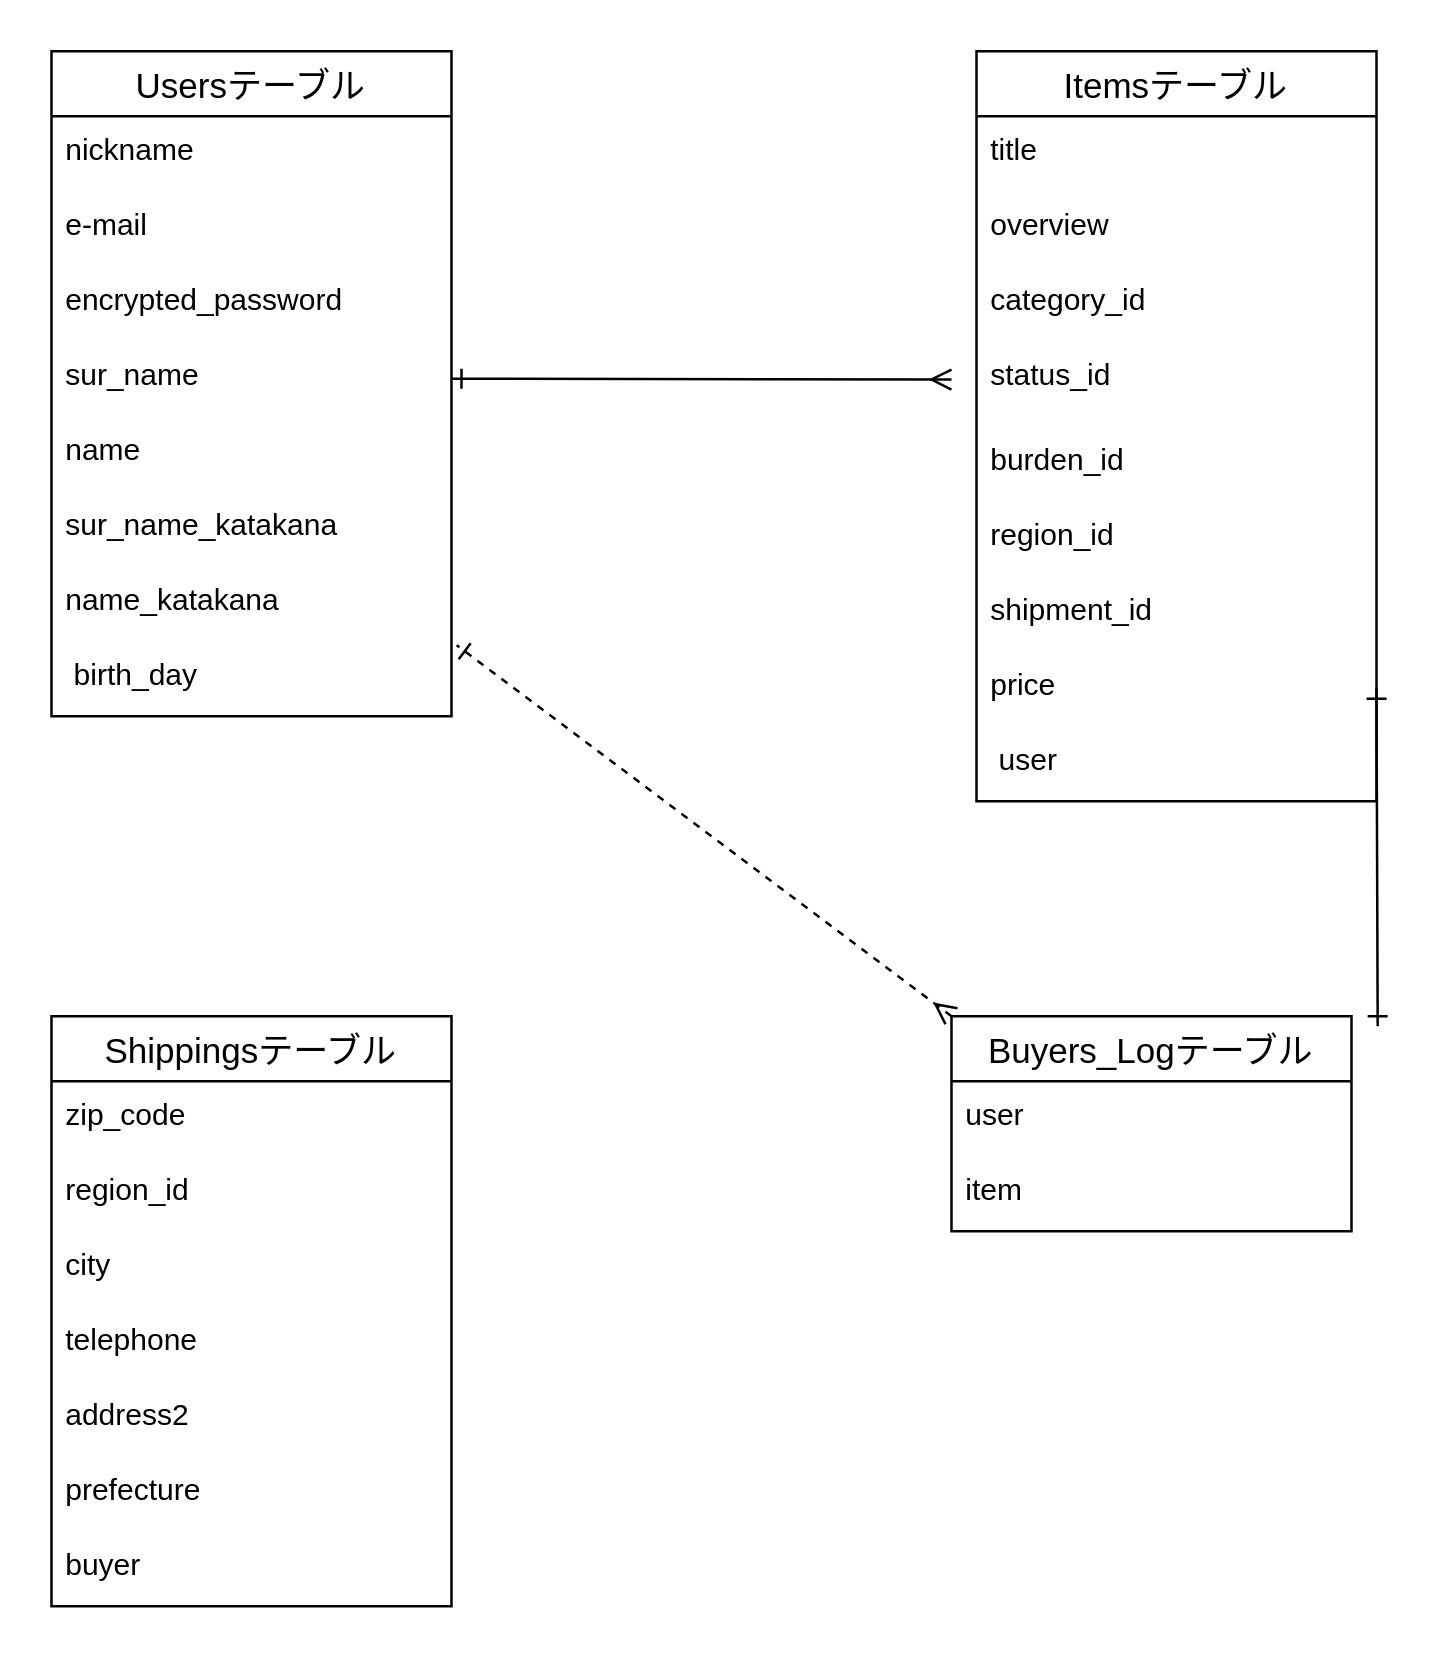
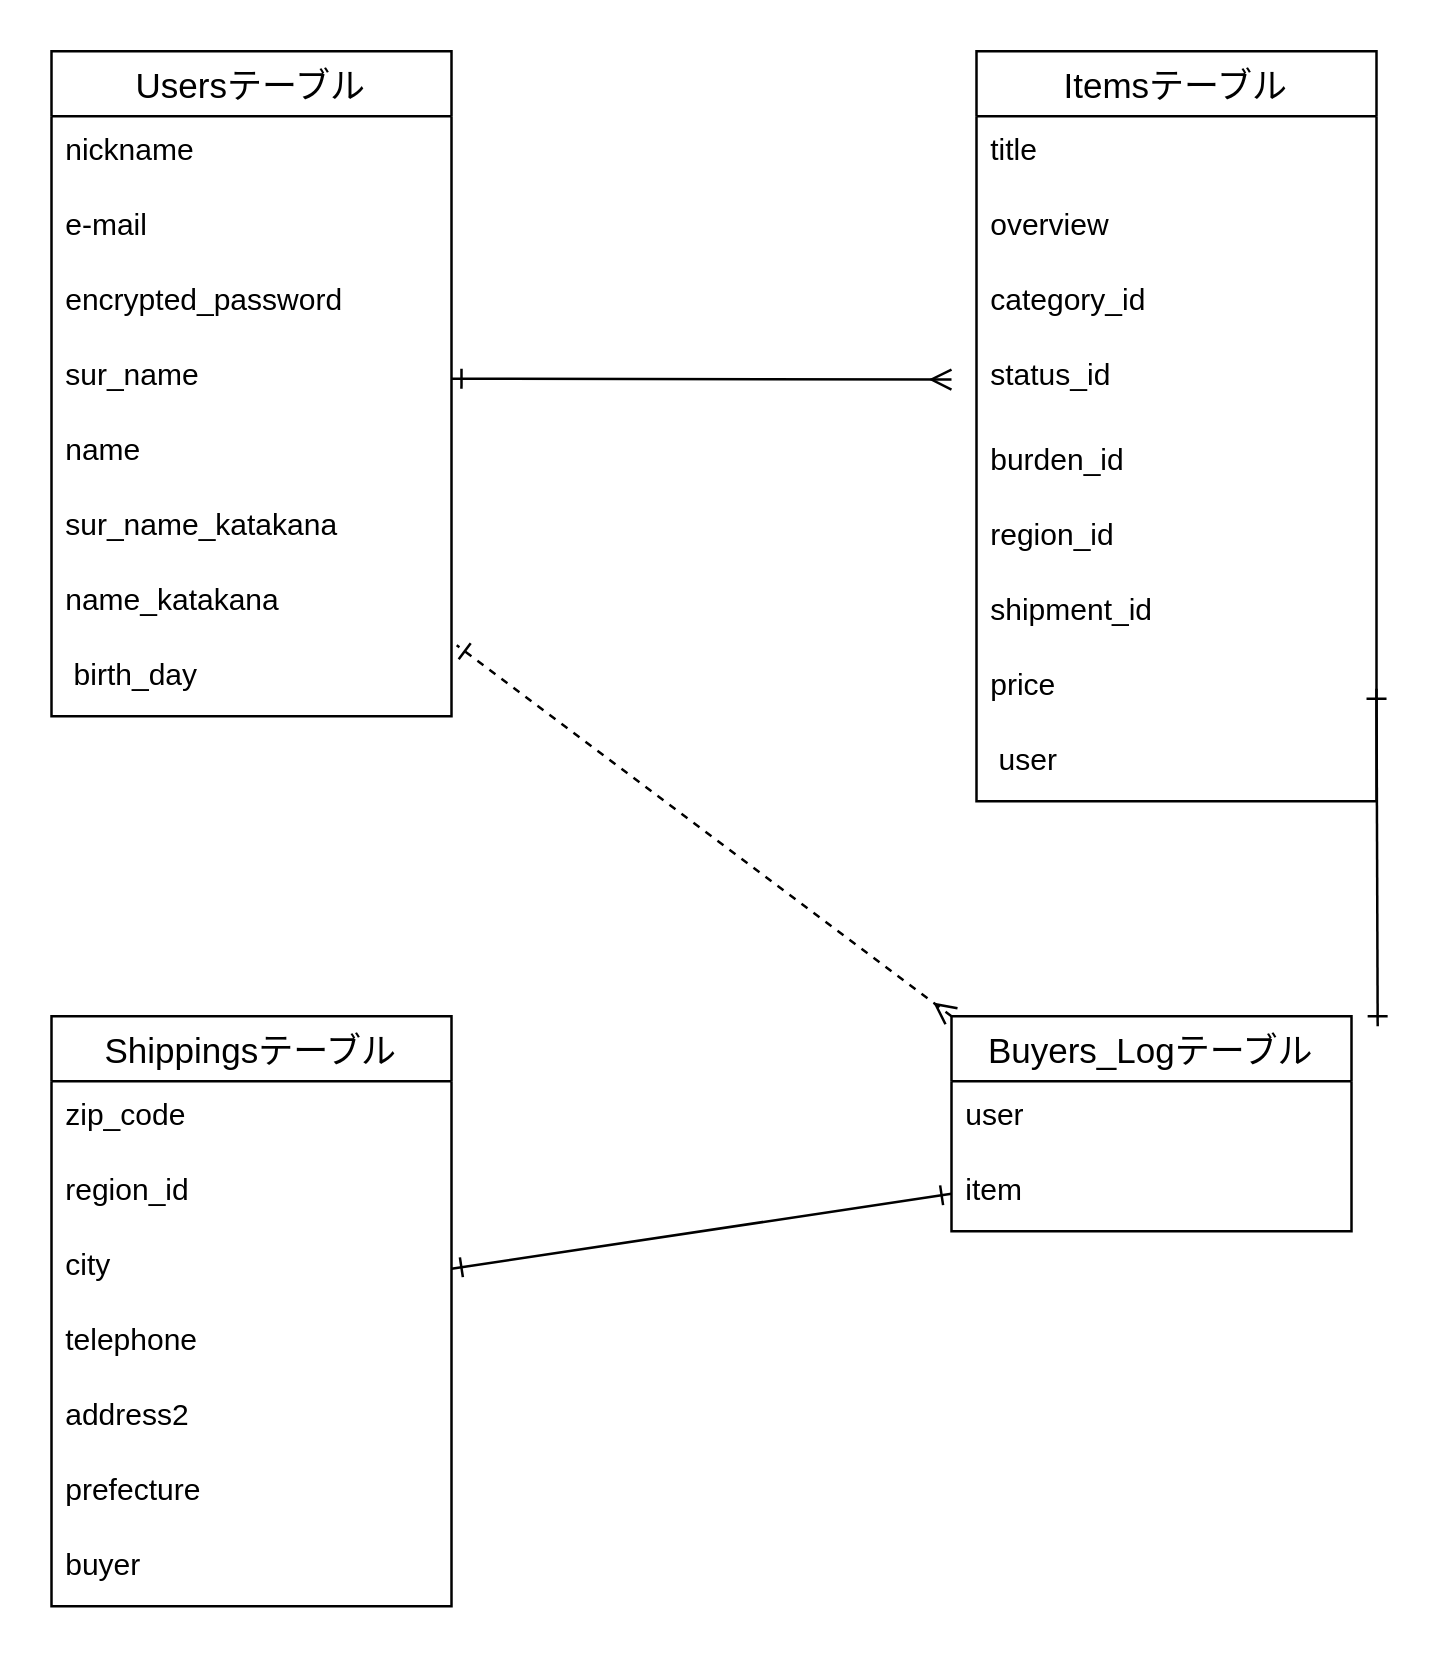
none -> (702, 1231)
